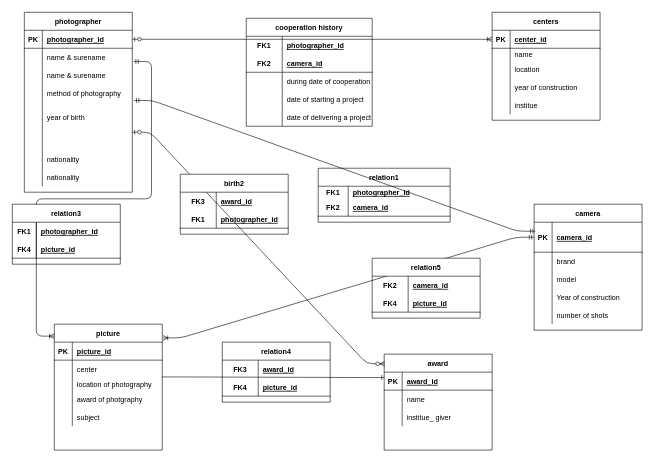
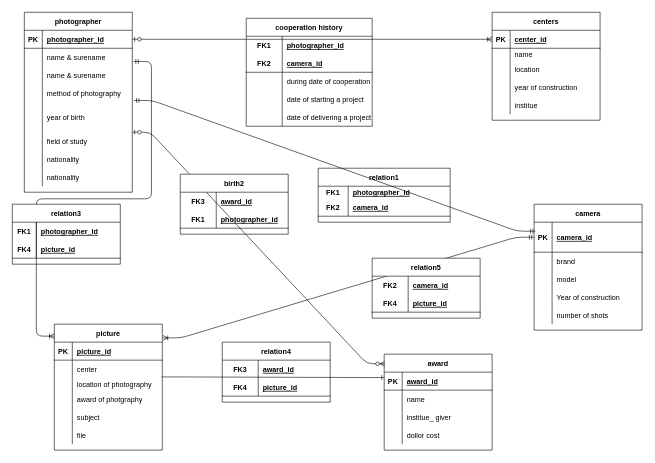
none -> (87, 141)
none -> (117, 435)
none -> (447, 435)
